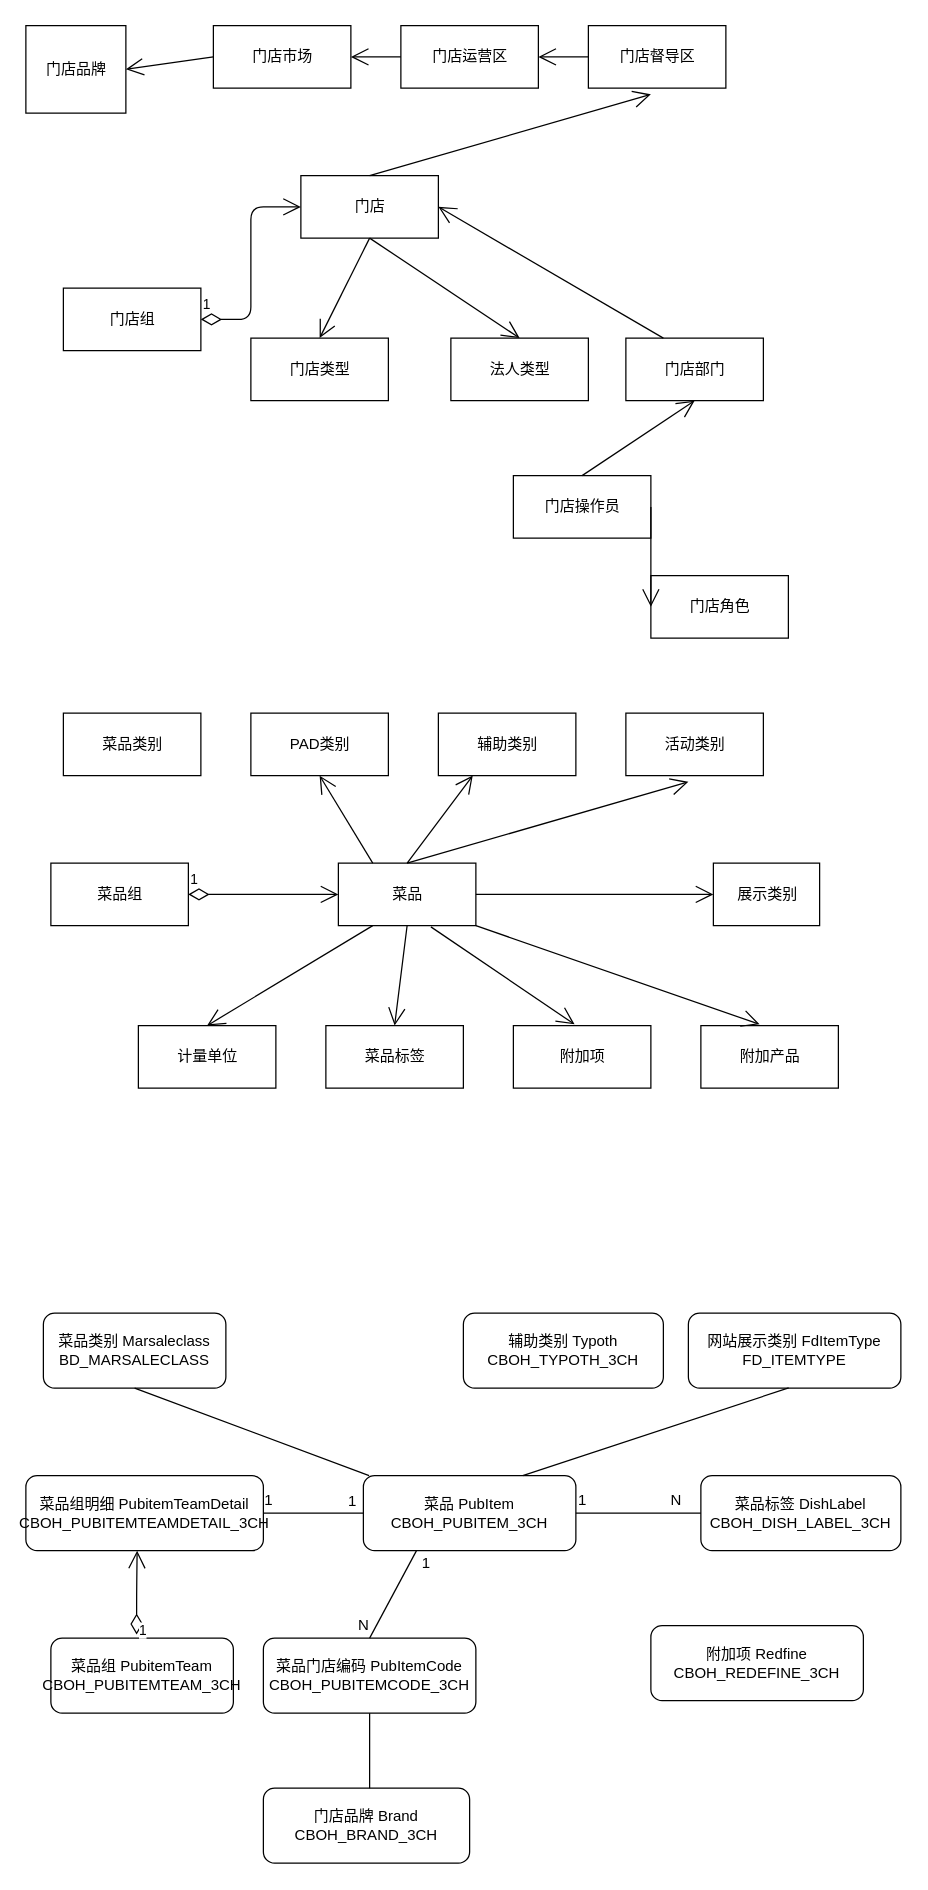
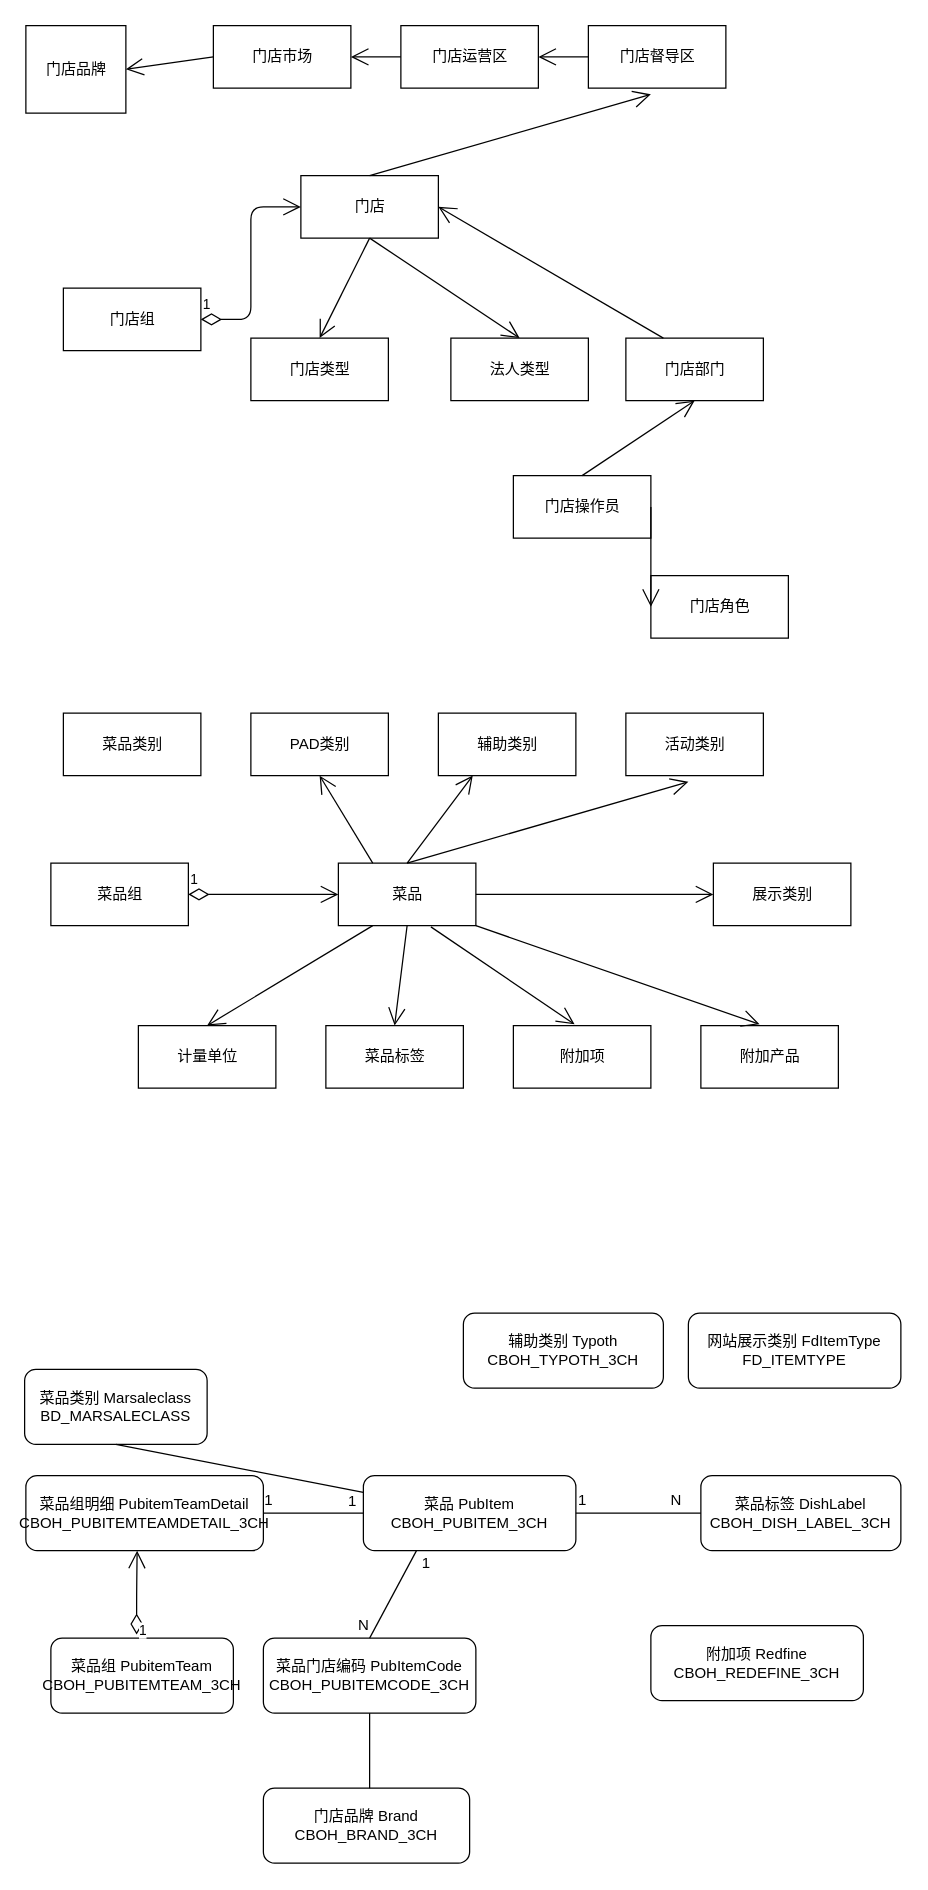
(766, 894) -> (782, 894)
(134, 1351) -> (116, 1407)
(655, 1432) -> none
